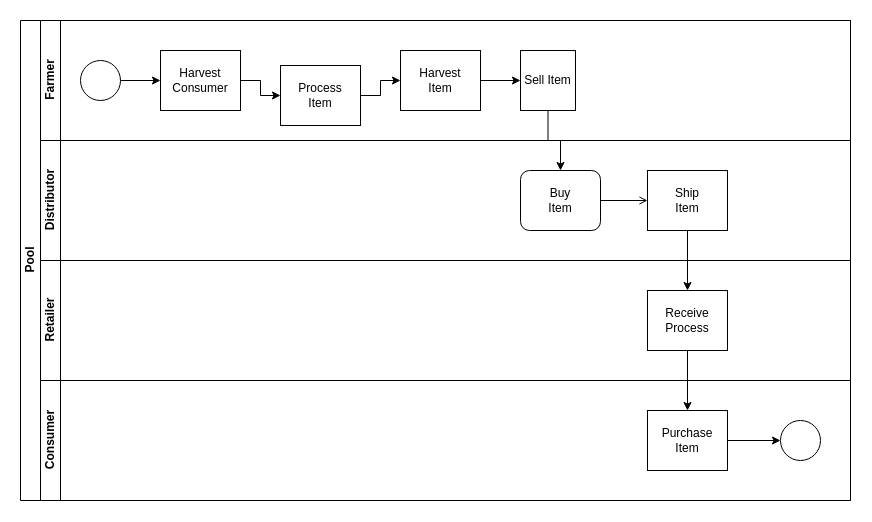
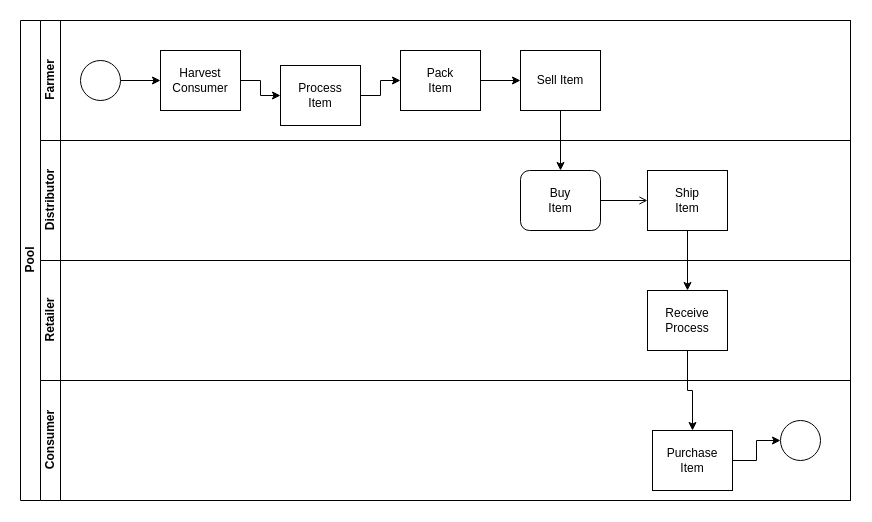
(441, 81) -> (441, 81)
(548, 81) -> (561, 81)
(688, 441) -> (693, 461)
